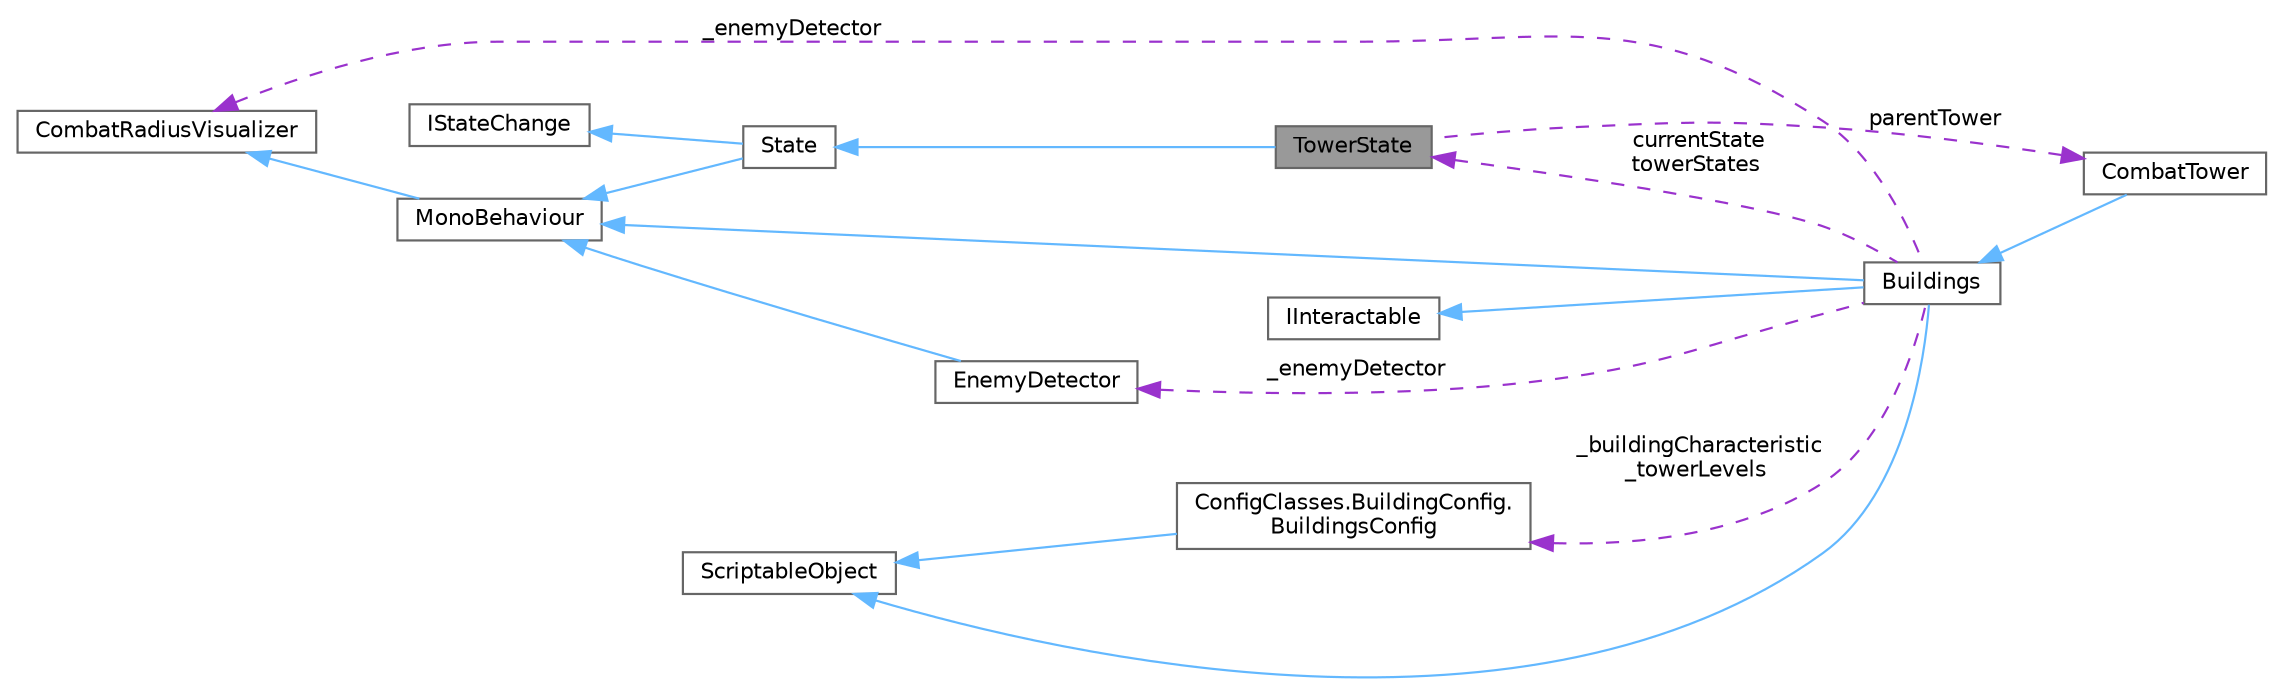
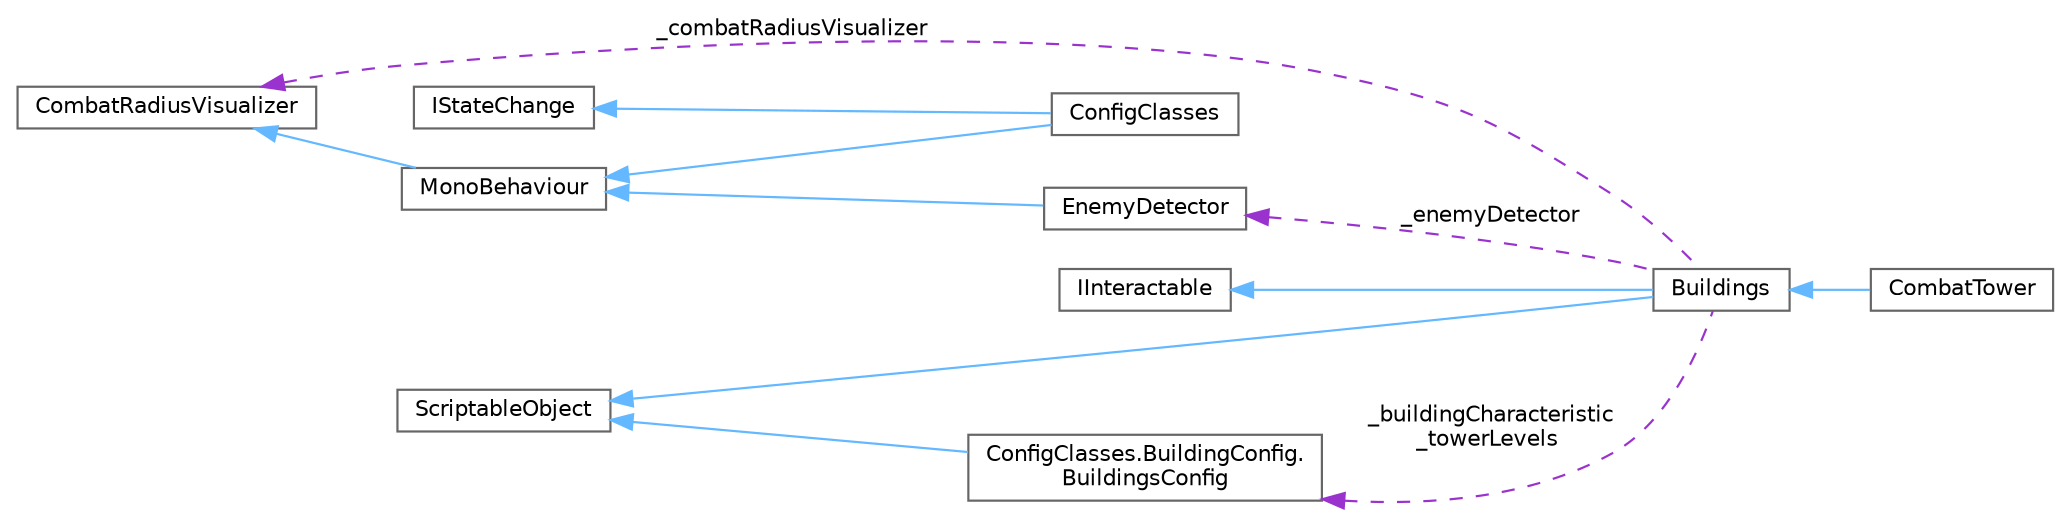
(789, 30) -> (789, 30)
(789, 147) -> (1145, 114)
(1354, 147) -> none
(1244, 253) -> none
